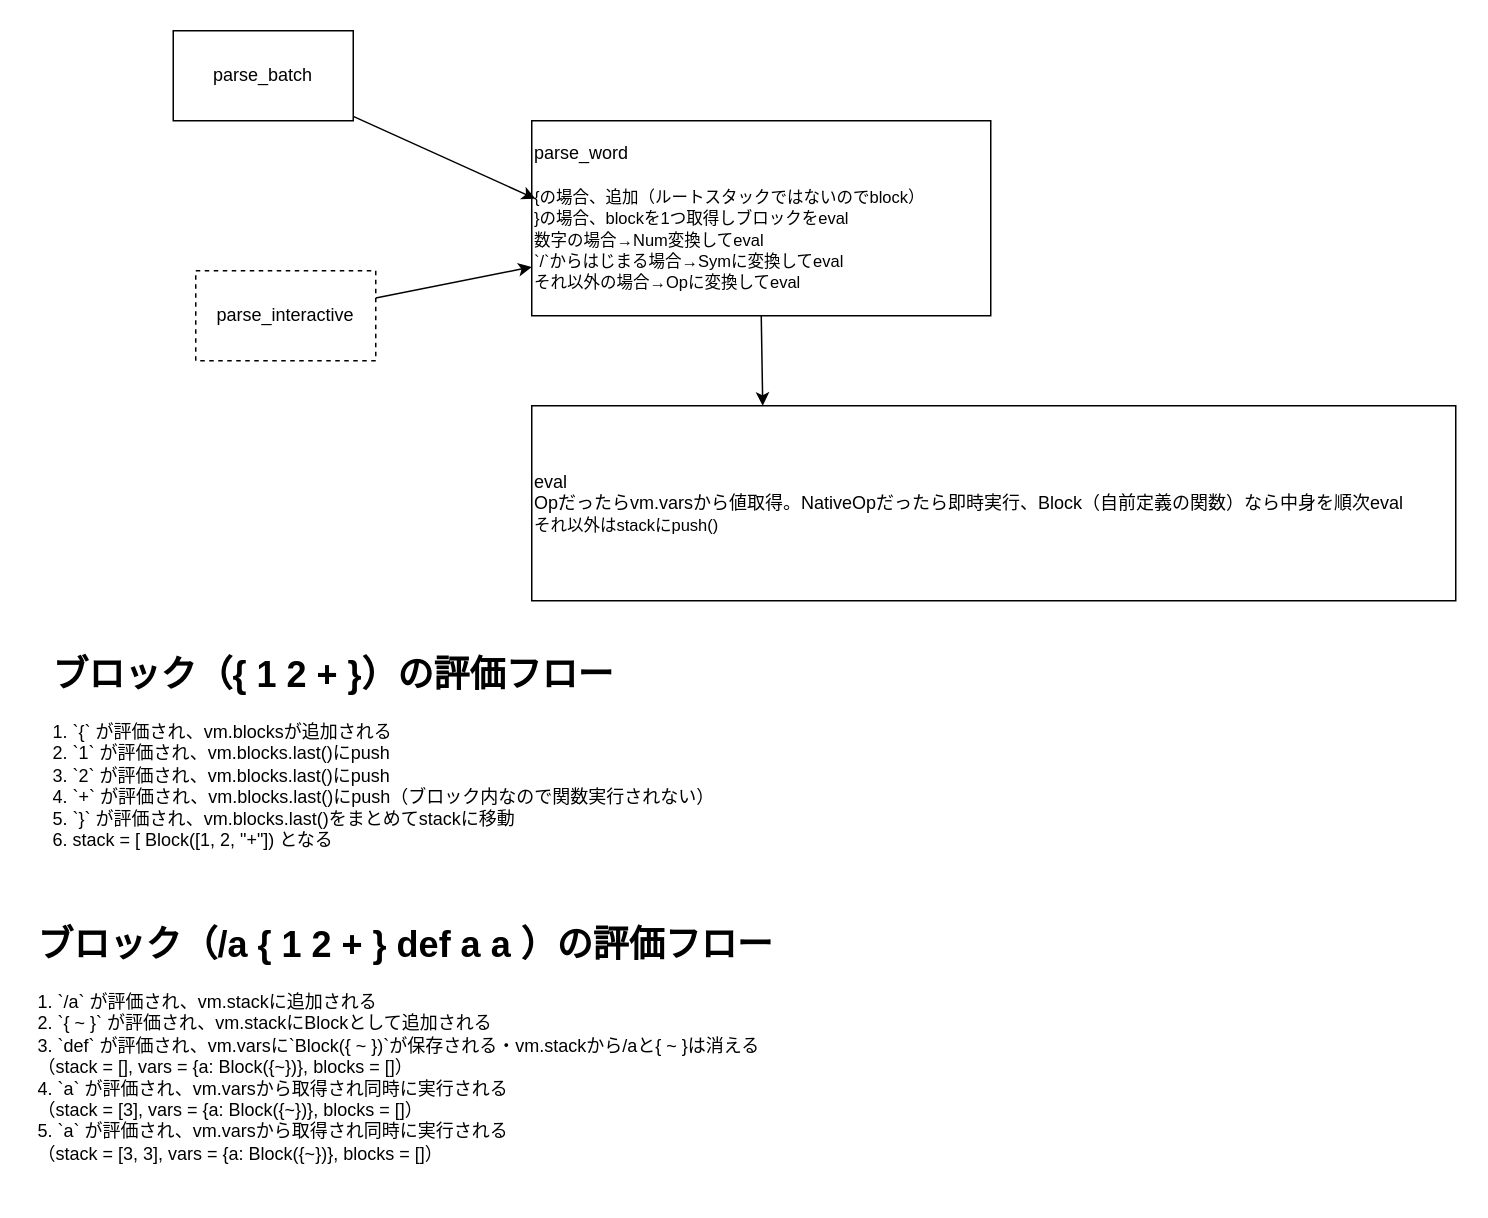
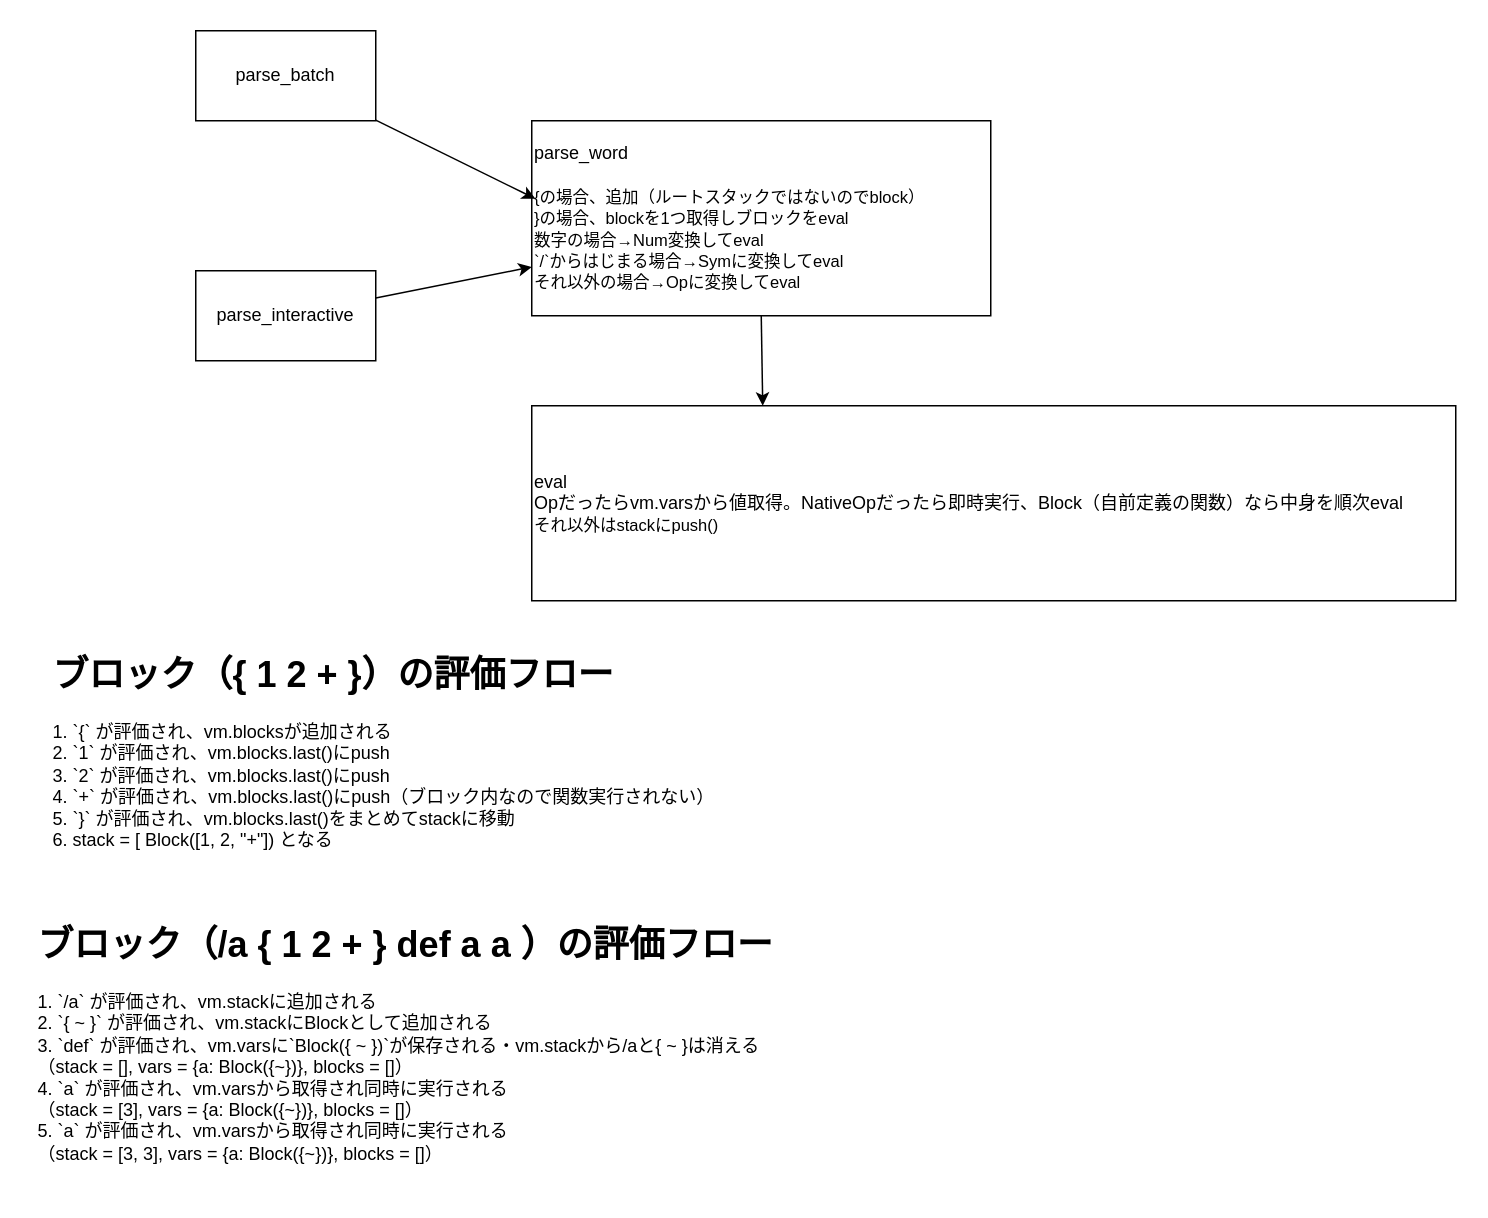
(263, 76) -> (286, 76)
(286, 316) -> (286, 316)
